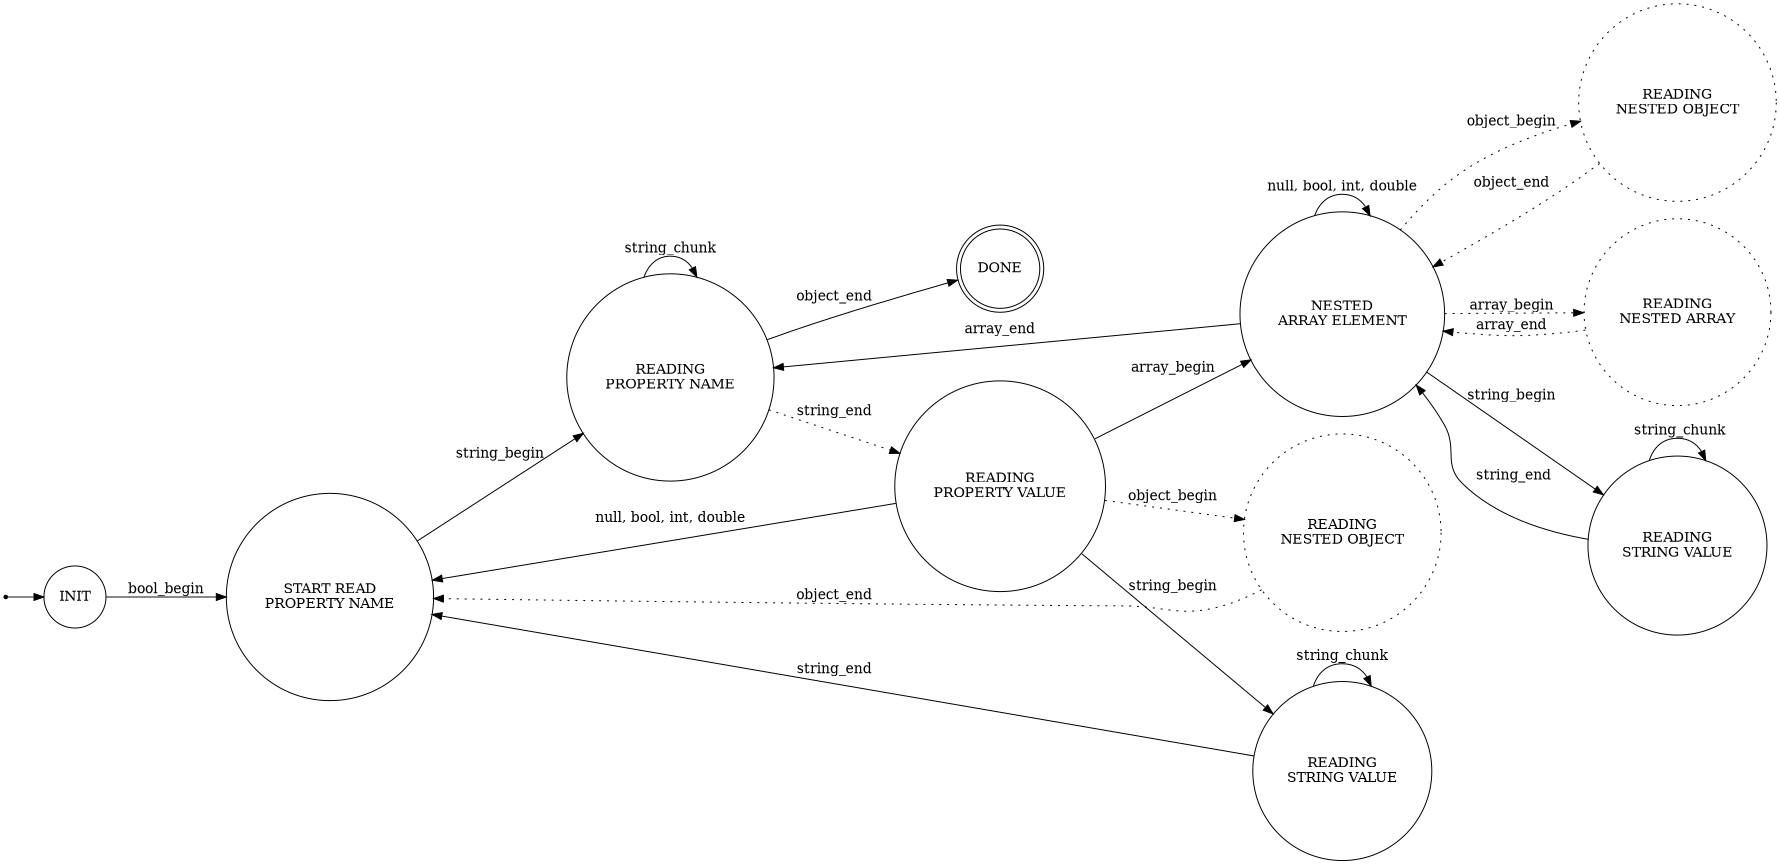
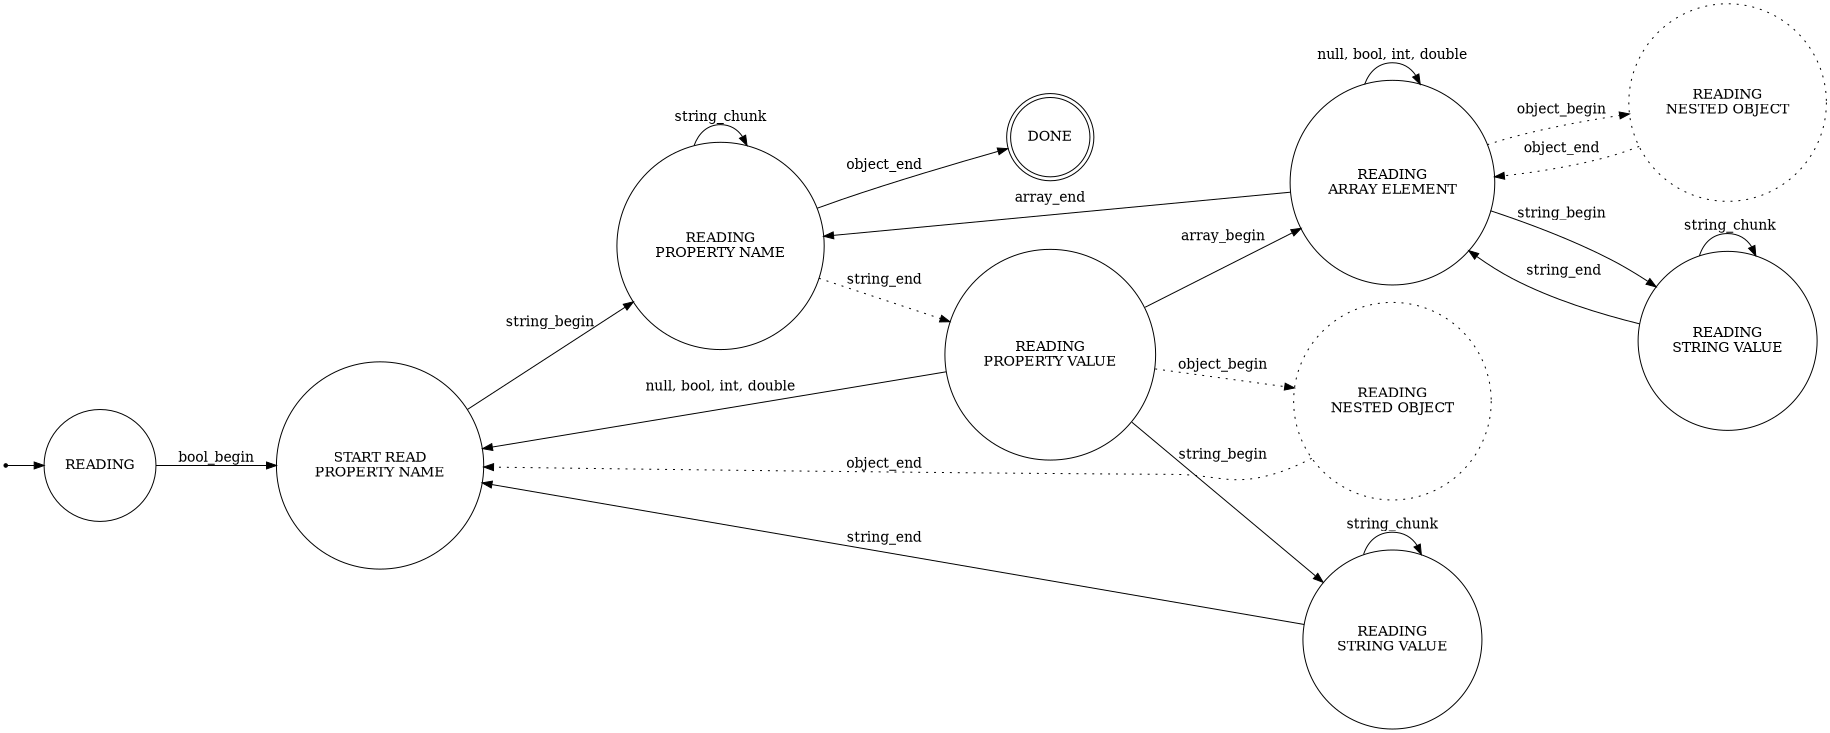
(1677, 312) -> none
(1342, 314) -> (1392, 183)
(75, 597) -> (100, 465)
